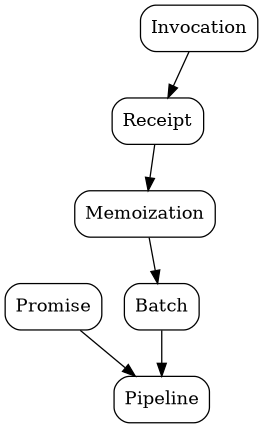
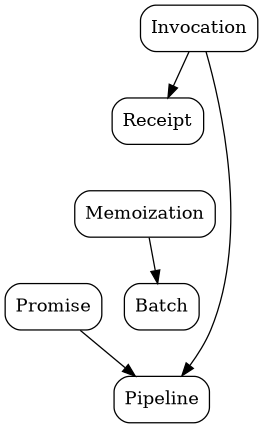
(152, 161) -> none
(162, 347) -> (231, 212)
